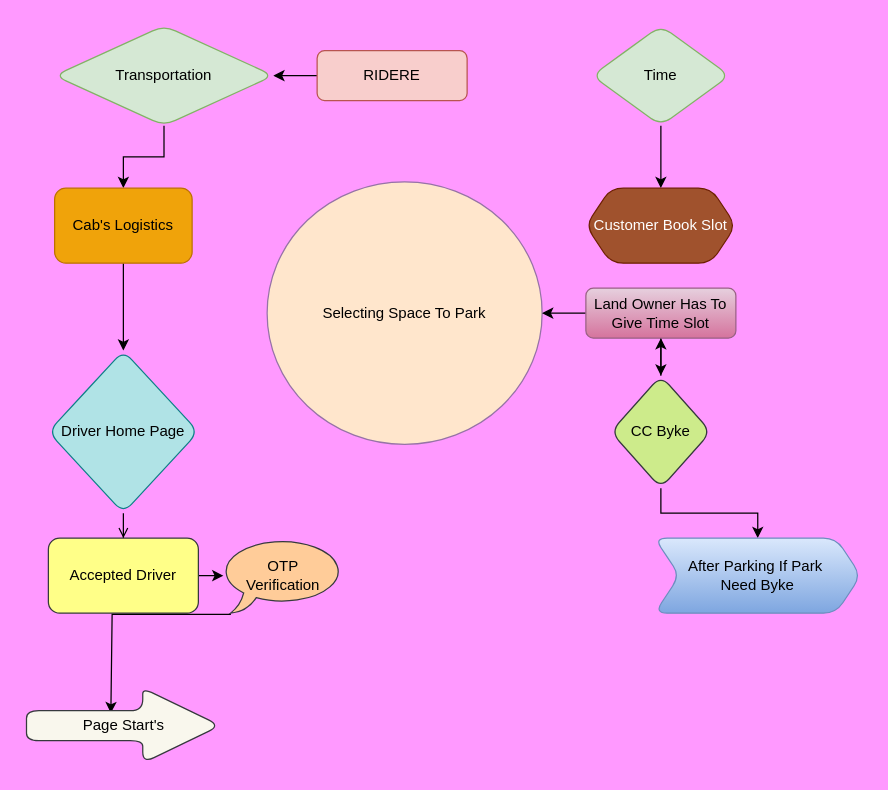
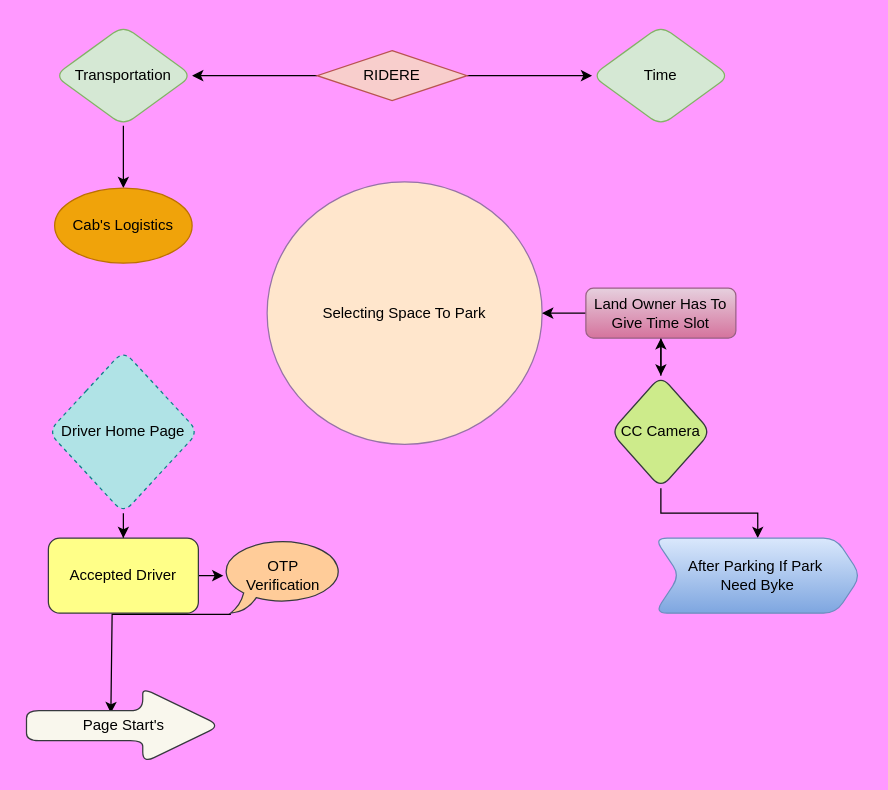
(164, 76) -> (123, 76)
(392, 76) -> (392, 76)
none -> (525, 76)
(661, 153) -> none
(123, 226) -> (123, 226)
(661, 226) -> none
(123, 302) -> none
(123, 432) -> (123, 432)
(661, 432) -> (661, 432)
(123, 530) -> (123, 528)
